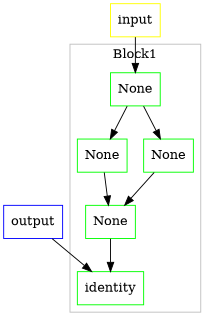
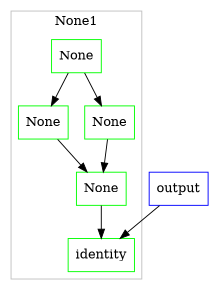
(135, 20) -> none
(135, 55) -> (76, 22)
